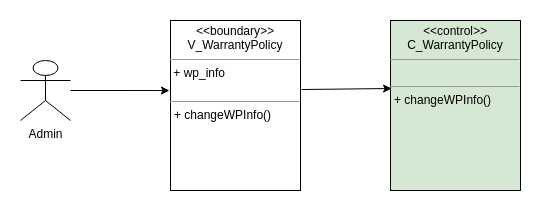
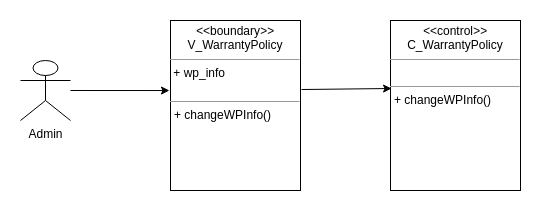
(456, 106) -> (456, 106)
